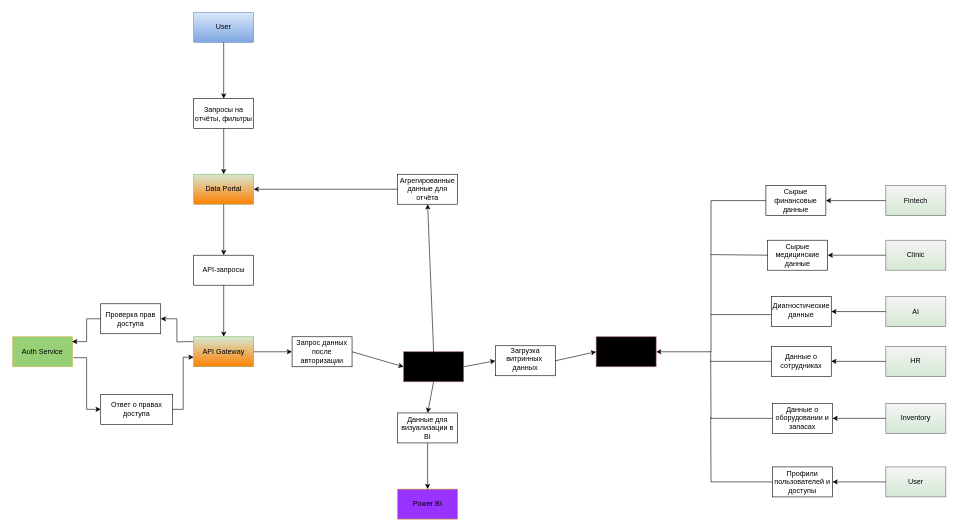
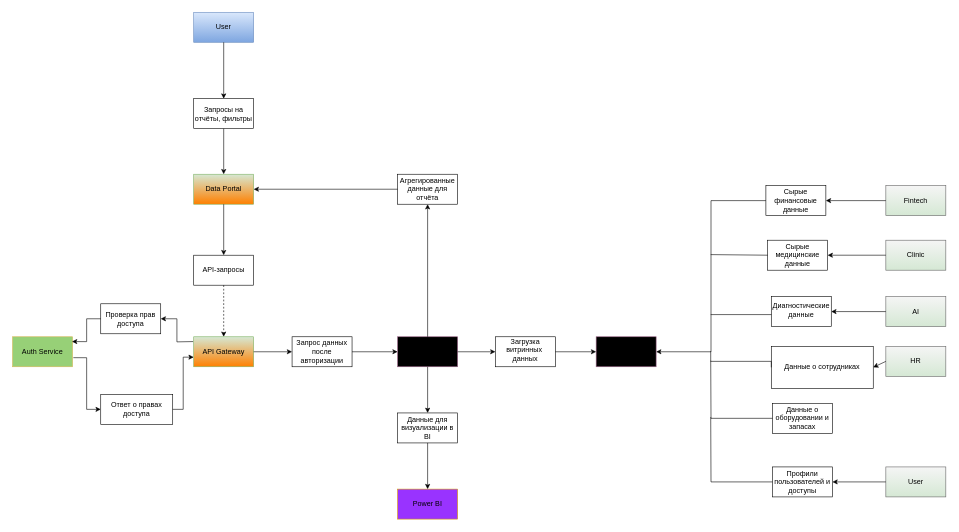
(224, 309) -> (224, 309)
(525, 361) -> (525, 352)
(801, 362) -> (822, 368)
(434, 367) -> (428, 352)
(885, 419) -> none
(916, 419) -> none
